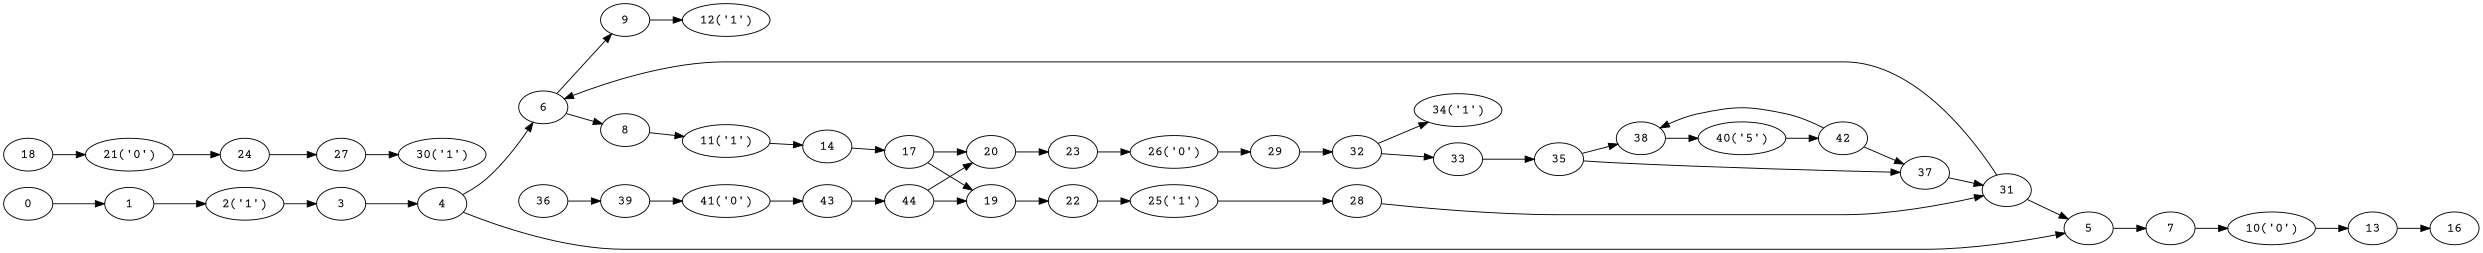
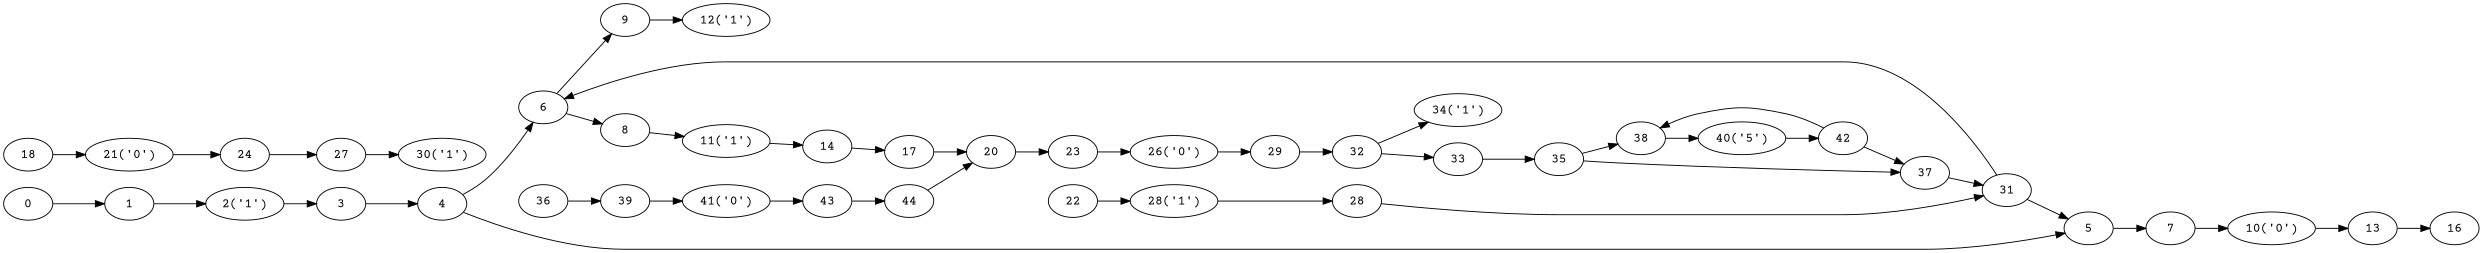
(991, 201) -> none
(1174, 201) -> (1174, 201)
